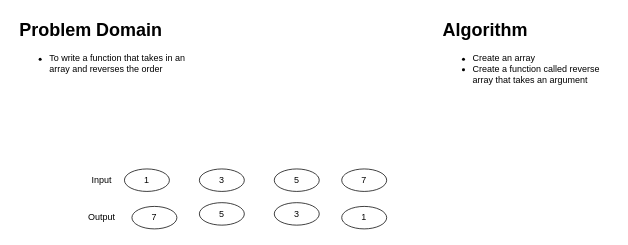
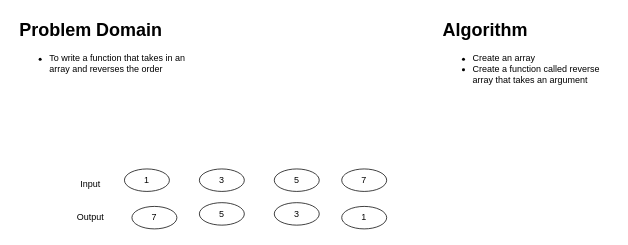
(102, 180) -> (90, 184)
(102, 218) -> (90, 218)
